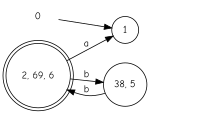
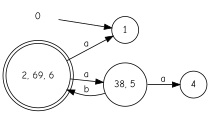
(87, 74) -> (87, 74)
none -> (194, 85)
